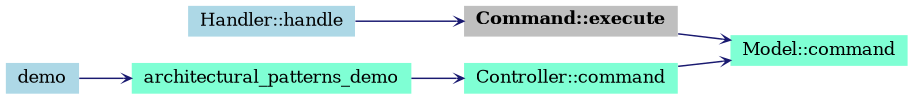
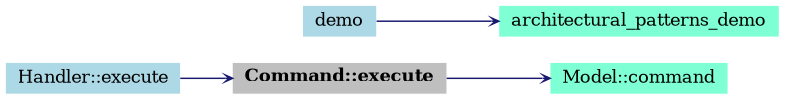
(272, 21) -> (93, 78)
(571, 78) -> none
